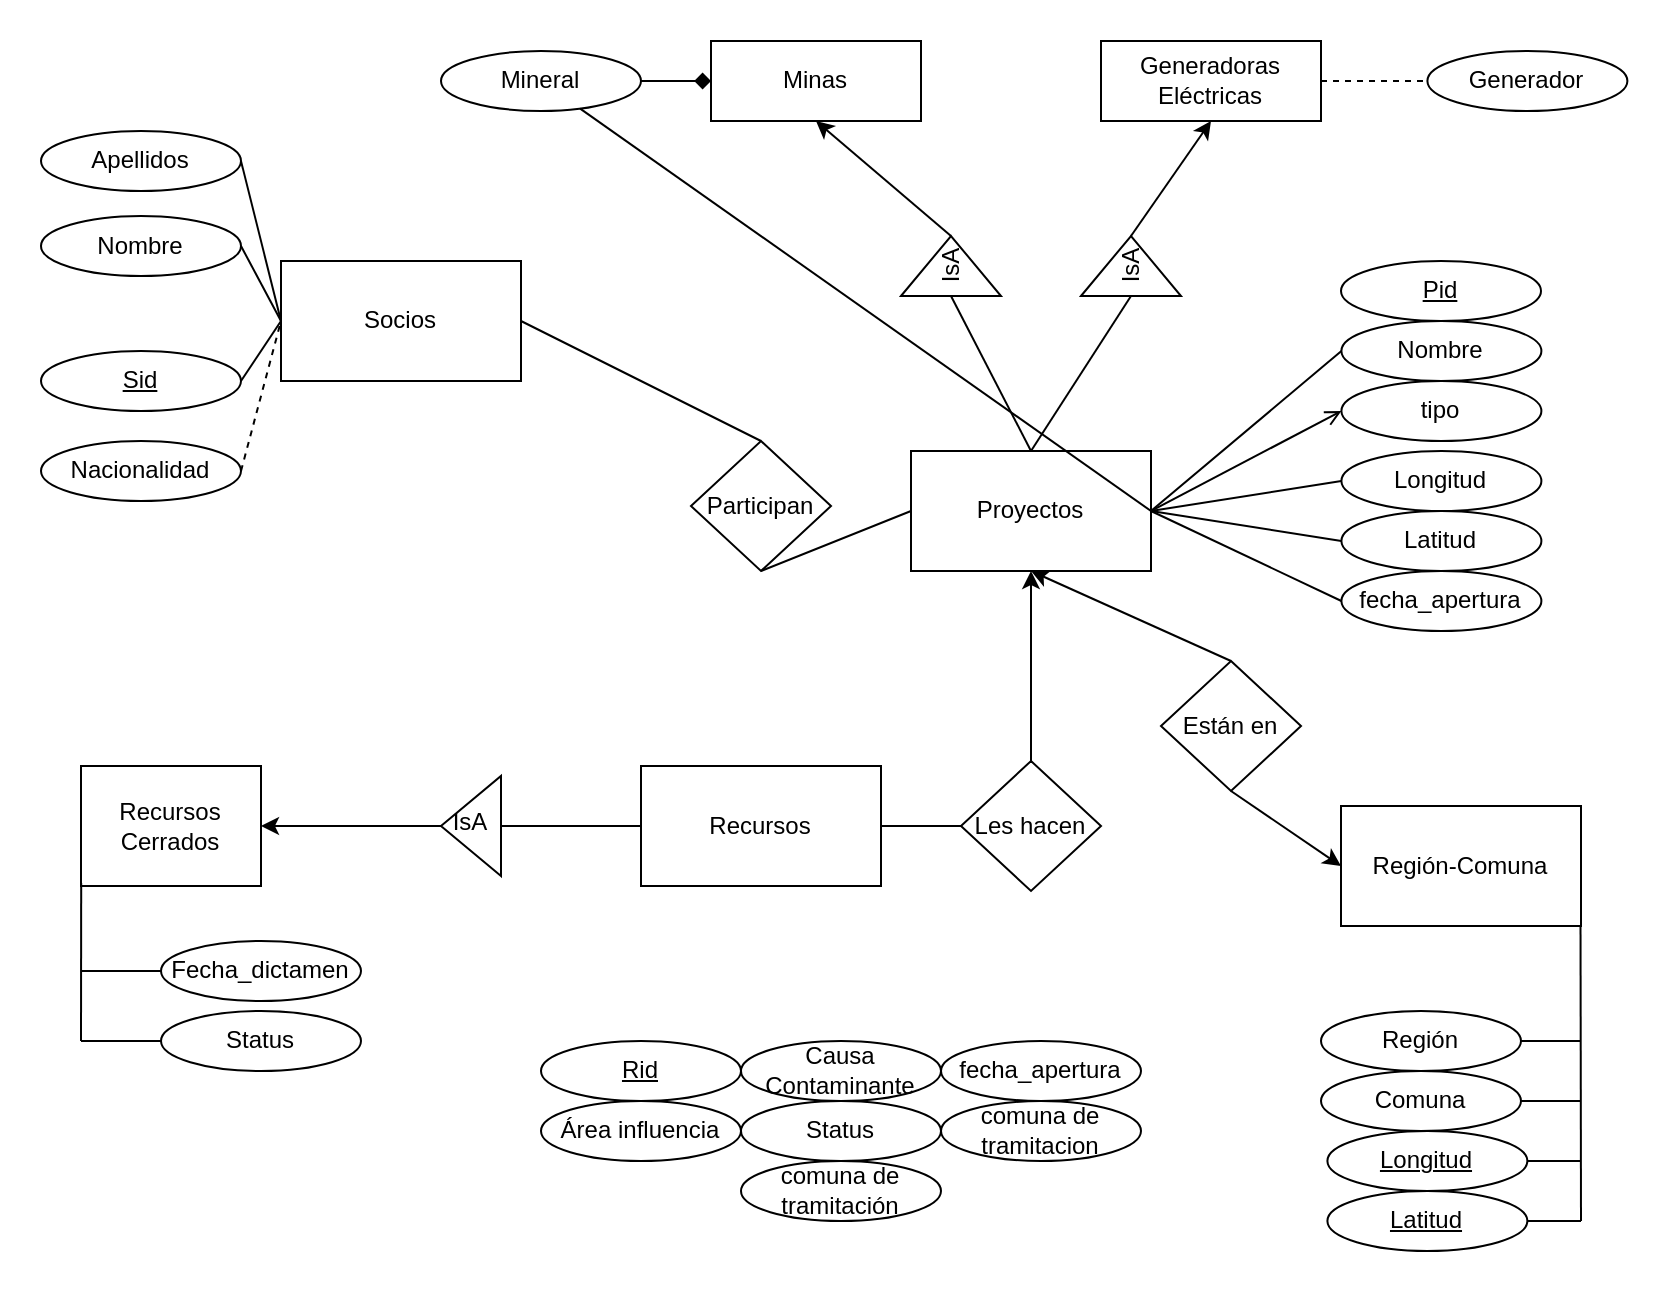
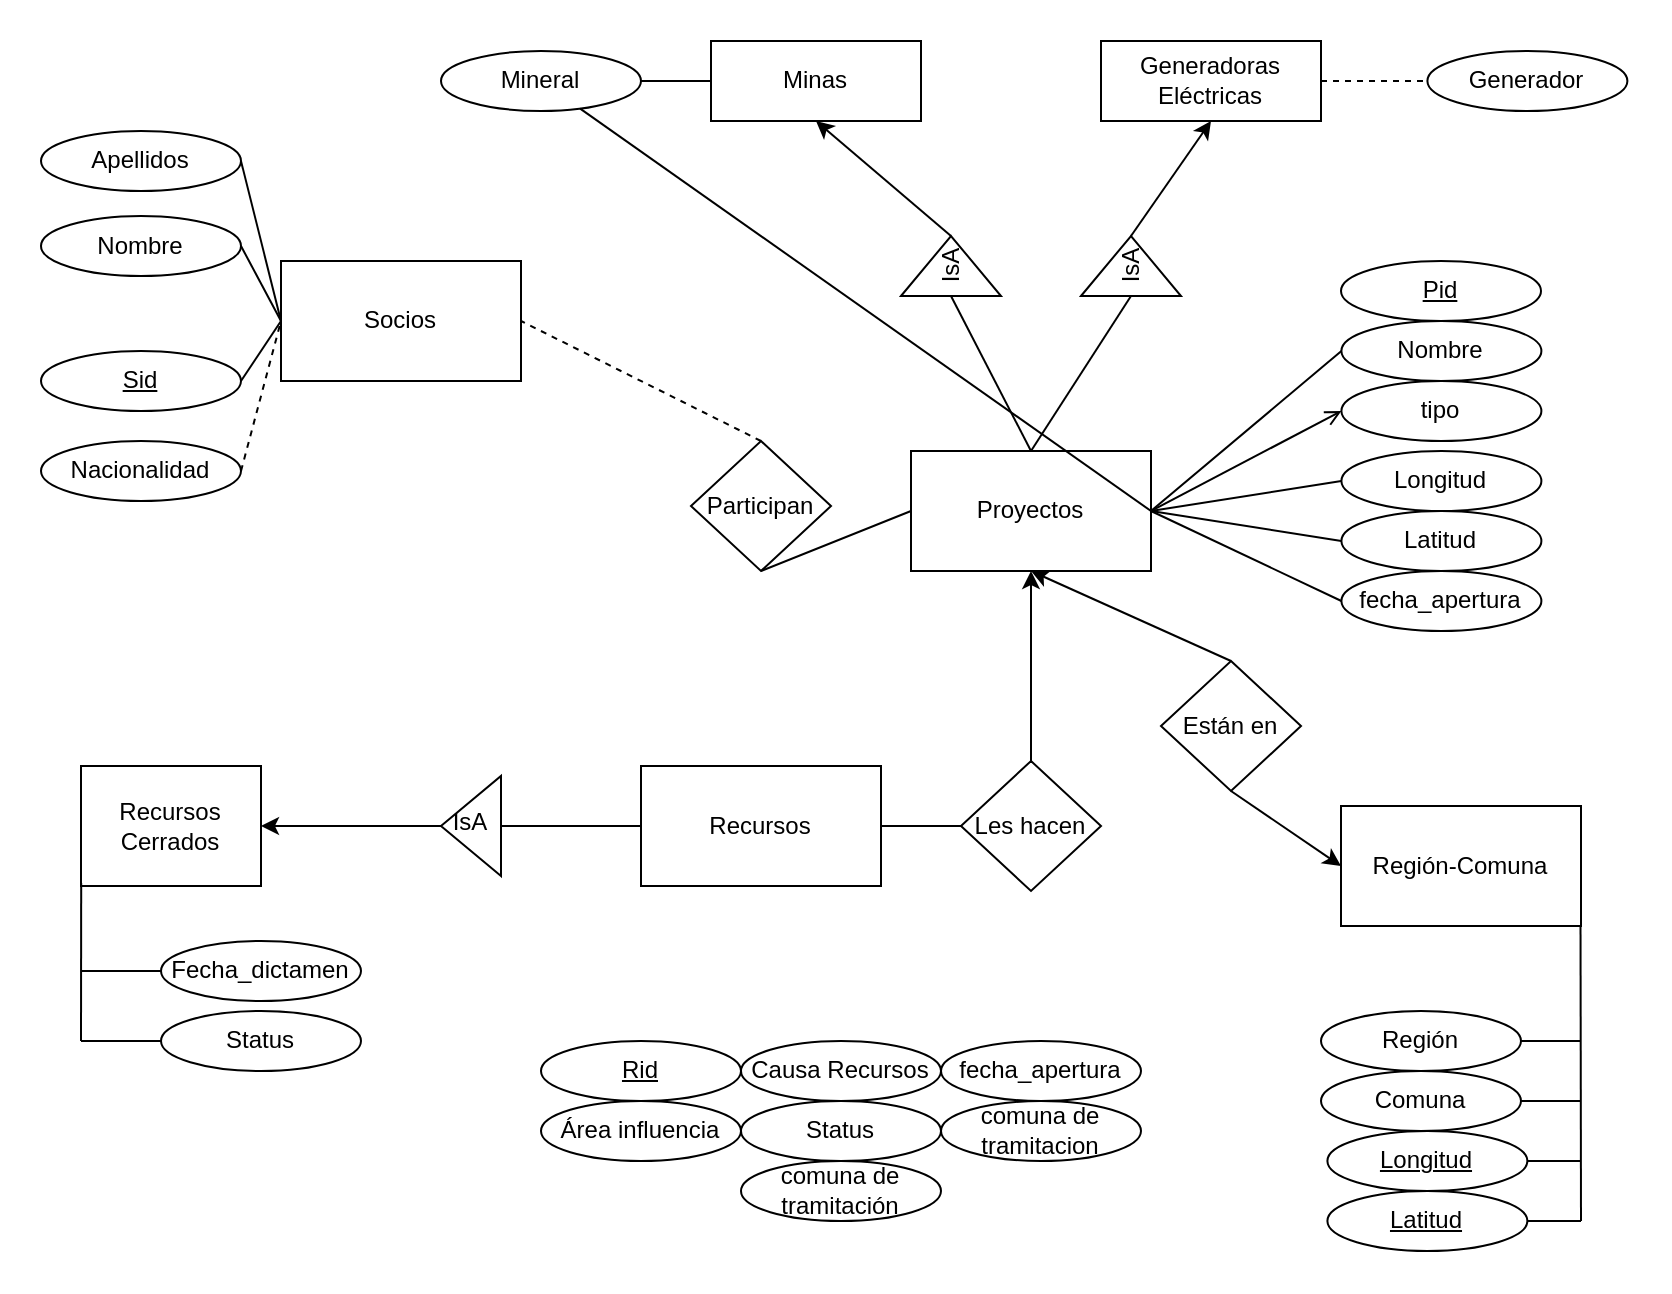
(695, 81) -> (702, 81)
(641, 381) -> (641, 381)
(841, 1071) -> (841, 1071)
